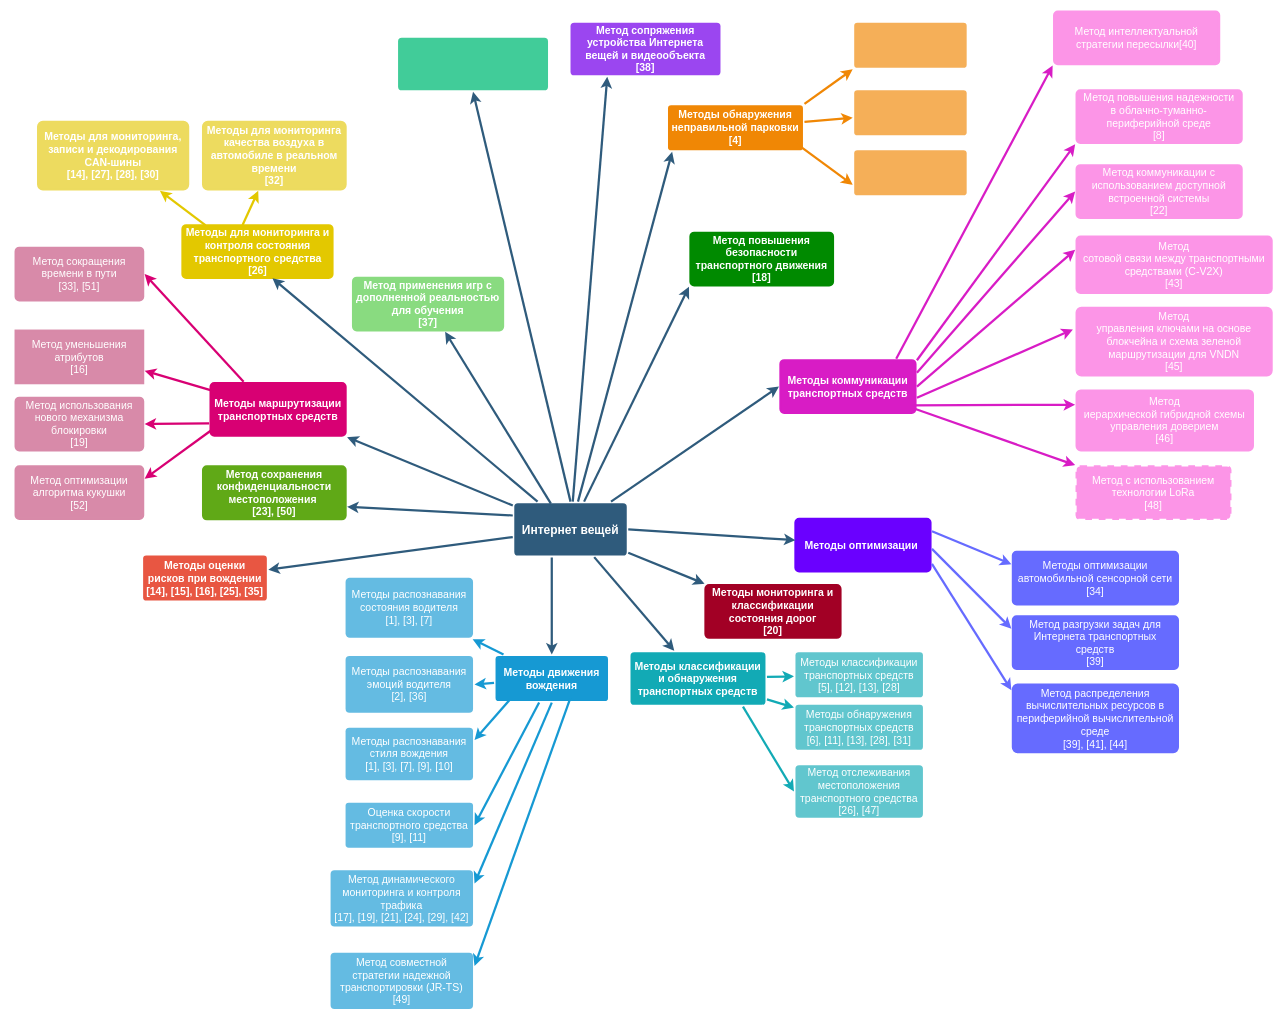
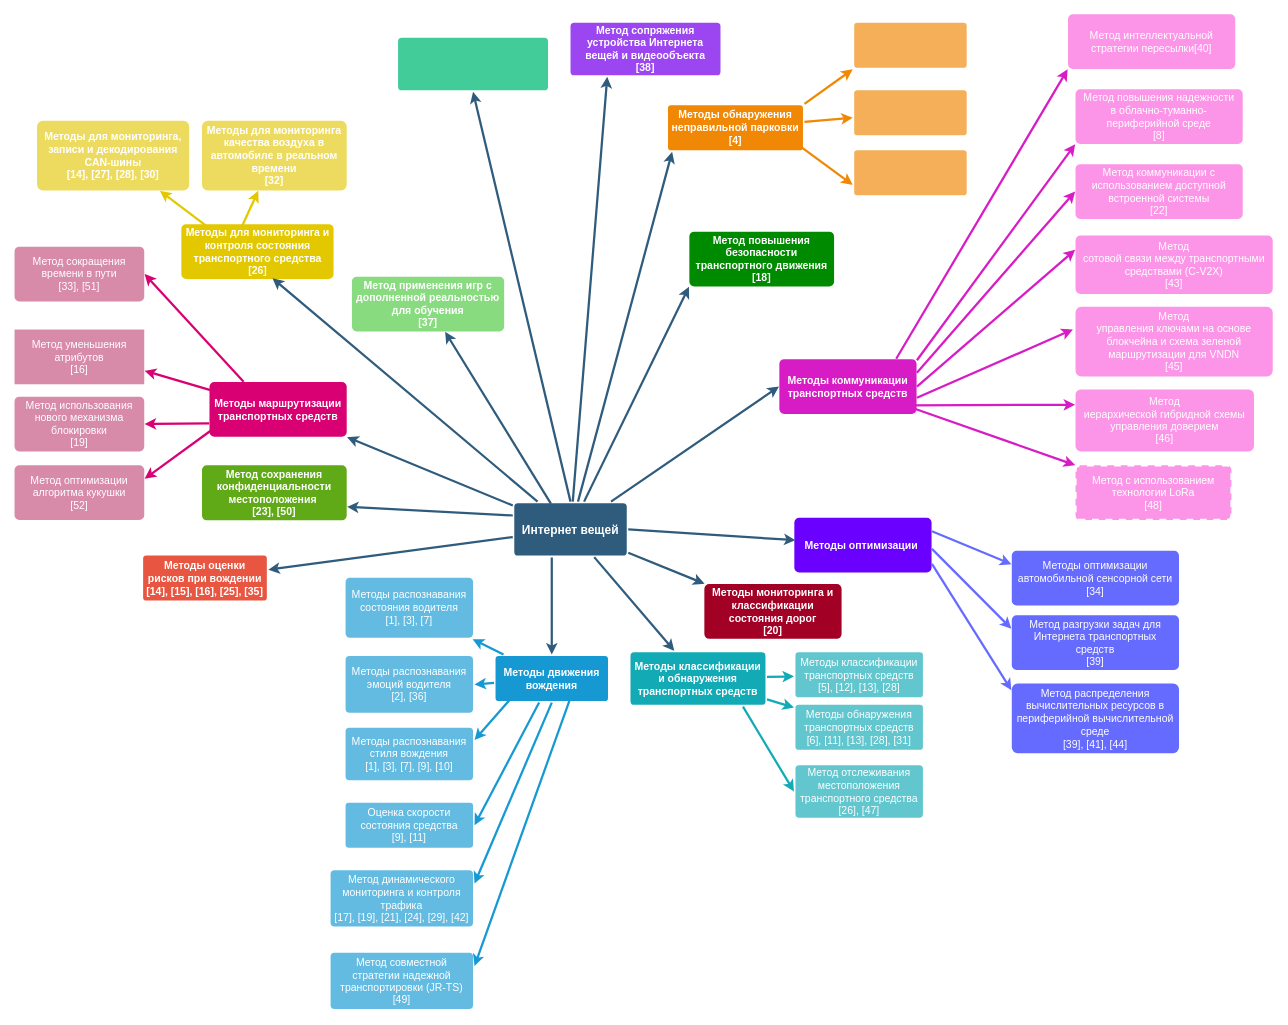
(1137, 38) -> (1152, 42)
(409, 825) -> (409, 825)
